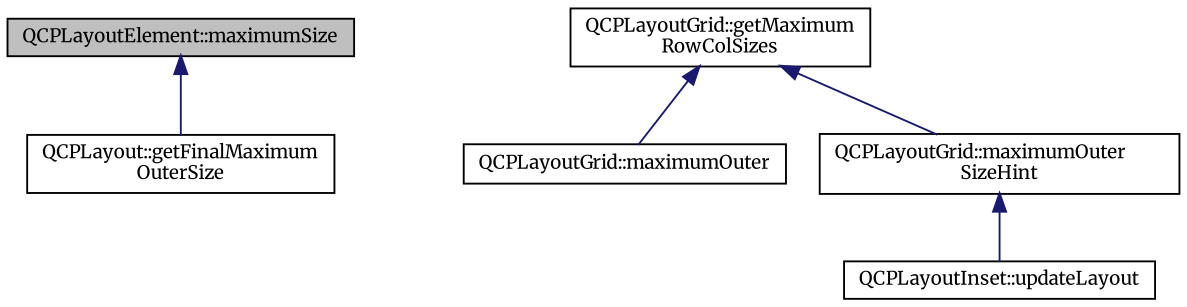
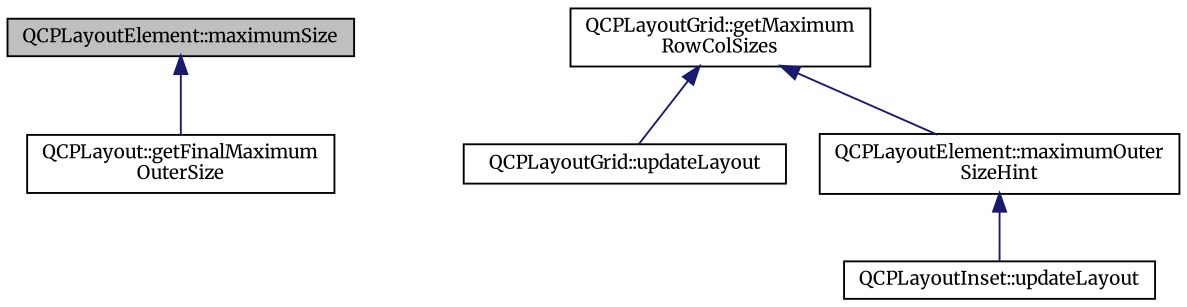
(625, 164) -> (625, 164)
(1000, 164) -> (1000, 164)
